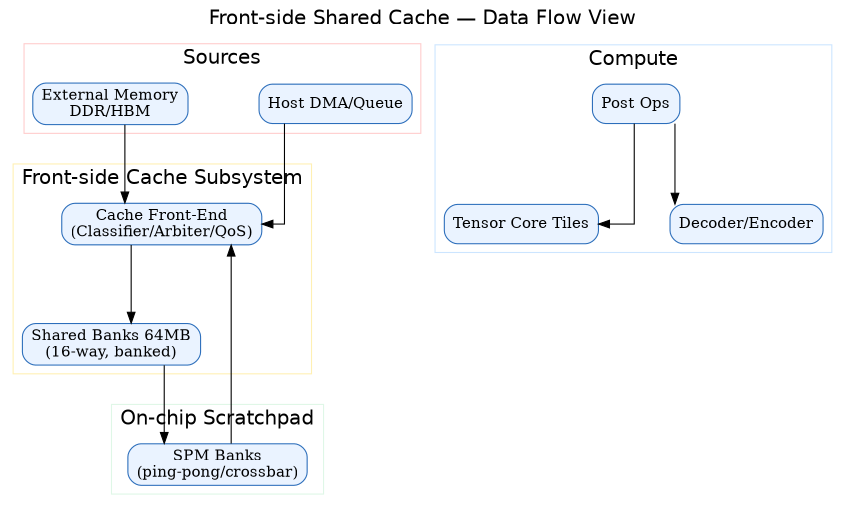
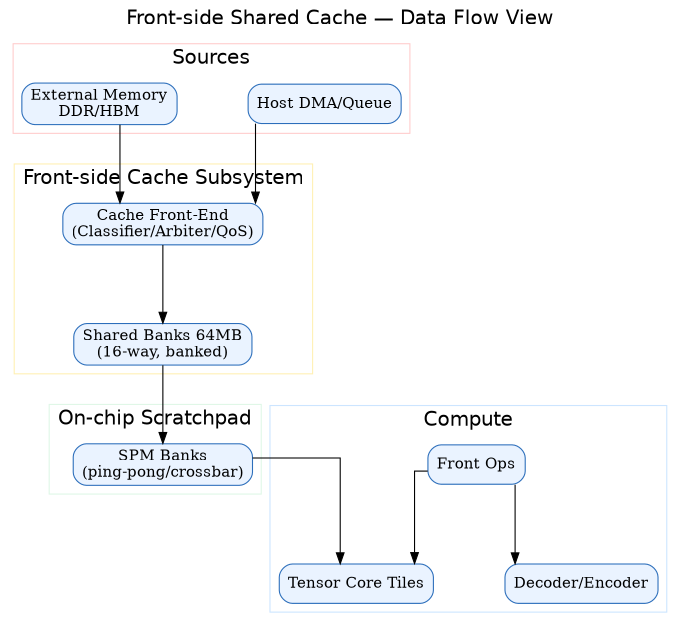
(636, 104) -> (477, 465)
(231, 350) -> (340, 462)
